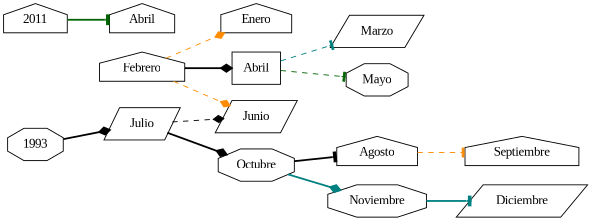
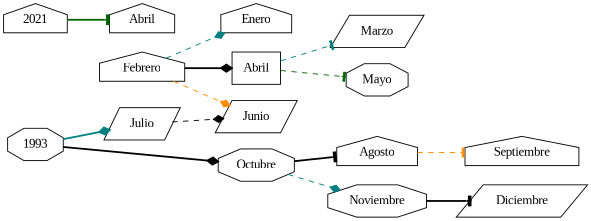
(35, 20) -> (35, 20)
(190, 48) -> (190, 48)
(81, 136) -> (81, 136)
(192, 142) -> (135, 154)
(309, 181) -> (309, 181)
(447, 201) -> (447, 201)
